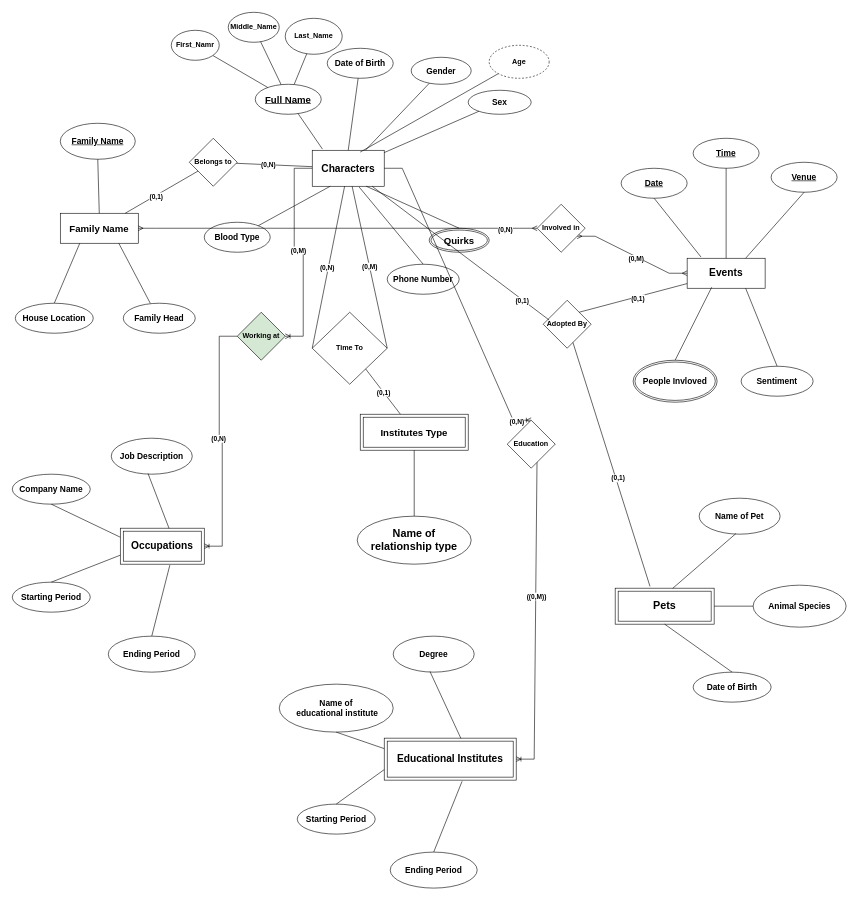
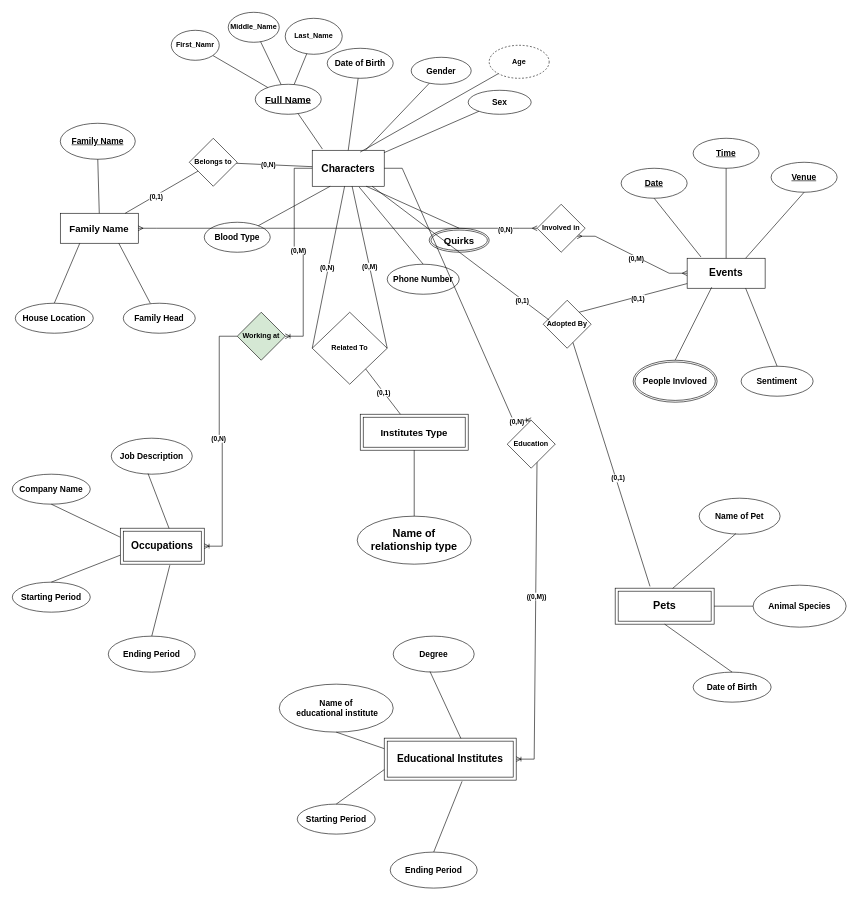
(350, 348) -> (350, 348)
